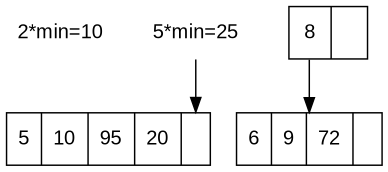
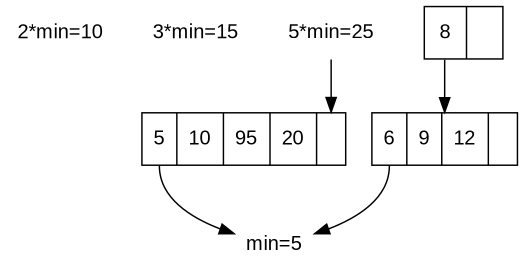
none -> (196, 33)
(330, 138) -> (465, 138)
none -> (274, 245)
